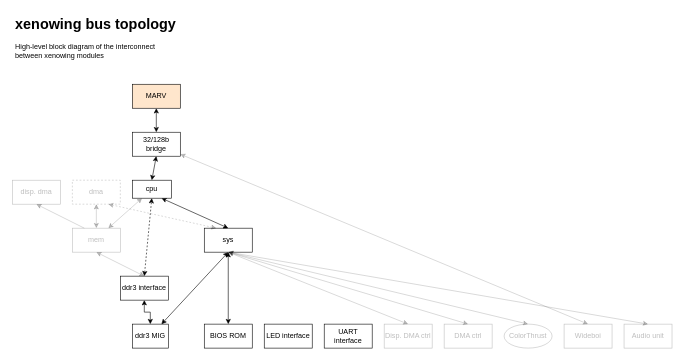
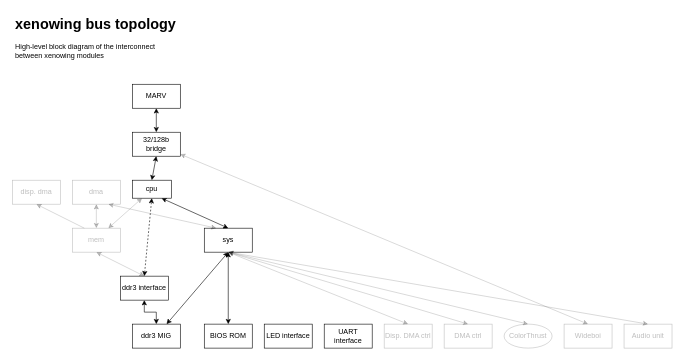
(156, 96) -> (156, 96)
(96, 192) -> (96, 192)
(161, 216) -> (161, 216)
(150, 336) -> (156, 336)
